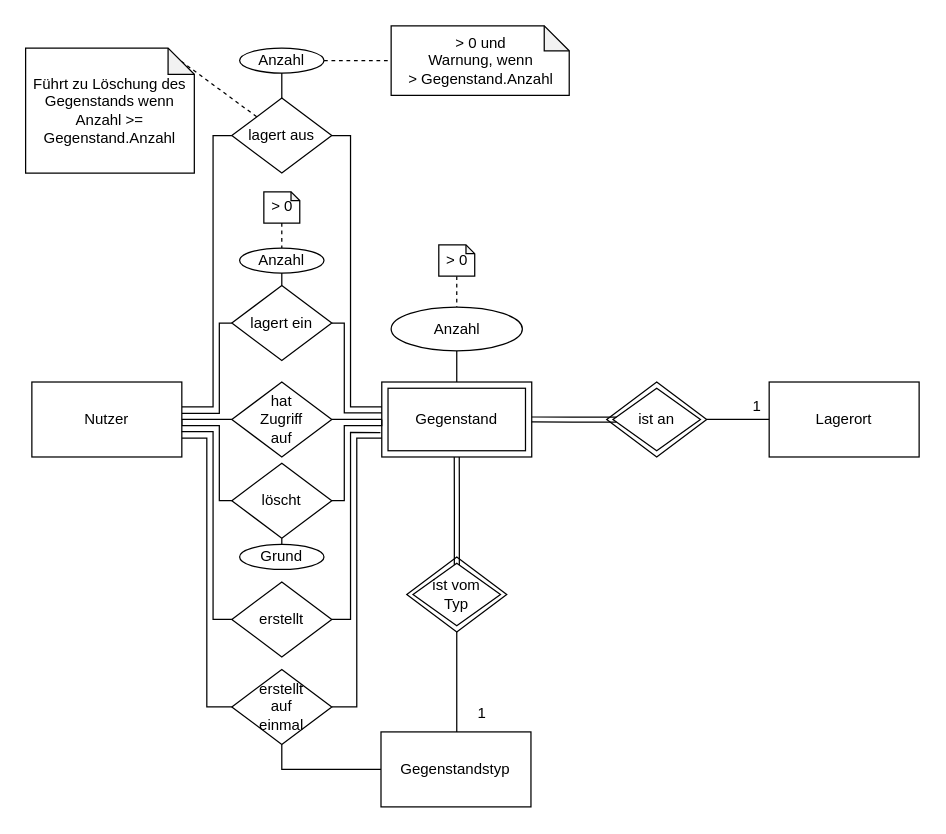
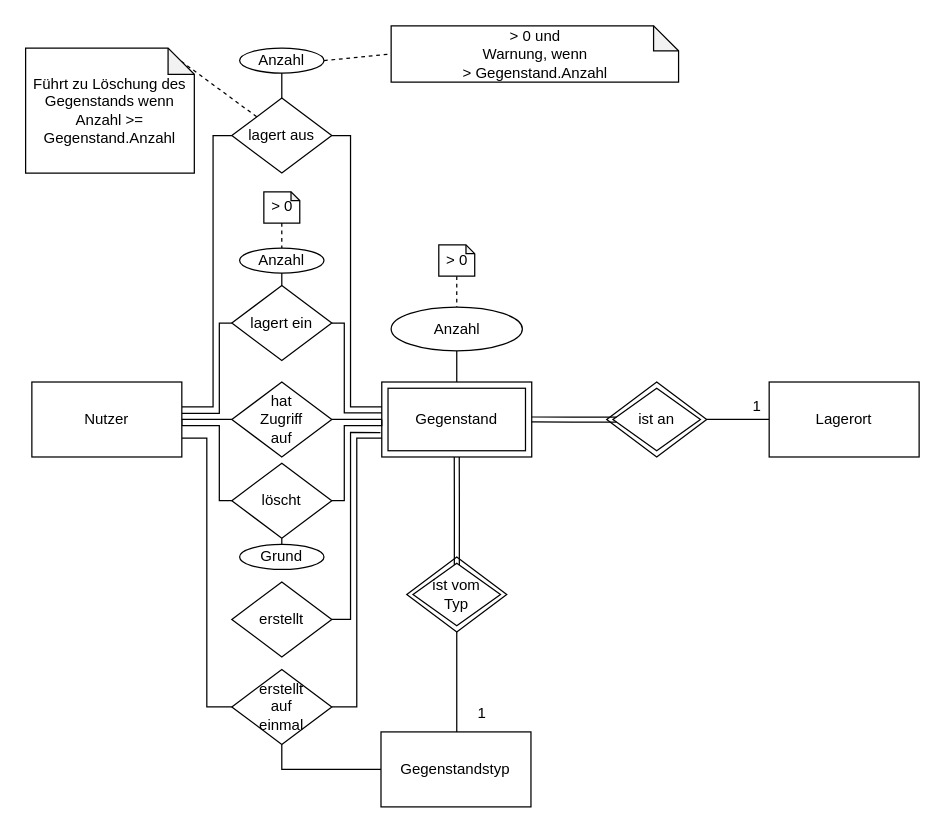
(480, 60) -> (535, 54)
(213, 519) -> none
